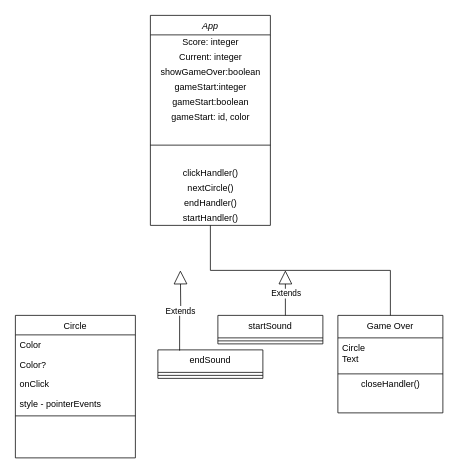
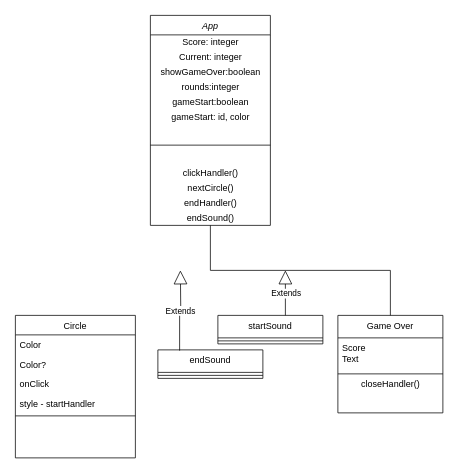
(211, 87) -> (211, 87)
(211, 218) -> (211, 218)
(355, 348) -> (355, 348)
(68, 404) -> (65, 404)
